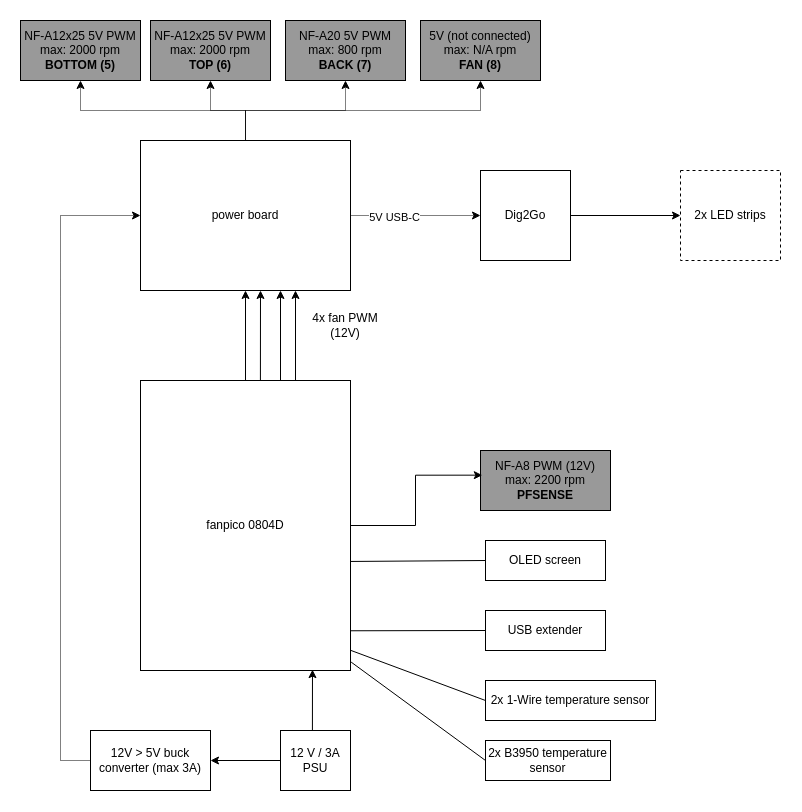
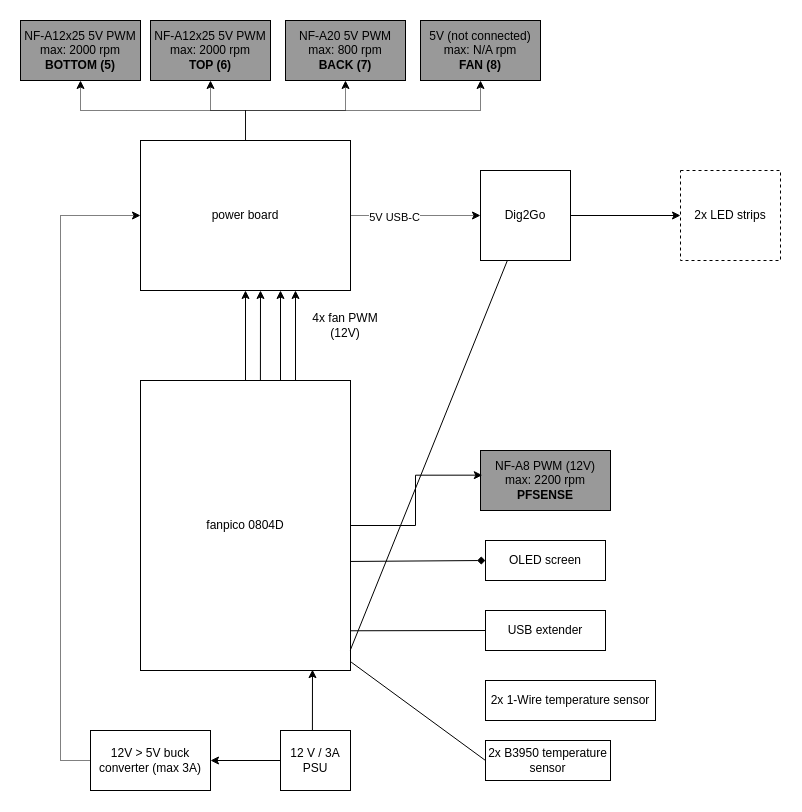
(480, 561) -> (477, 561)
(418, 675) -> (462, 373)
